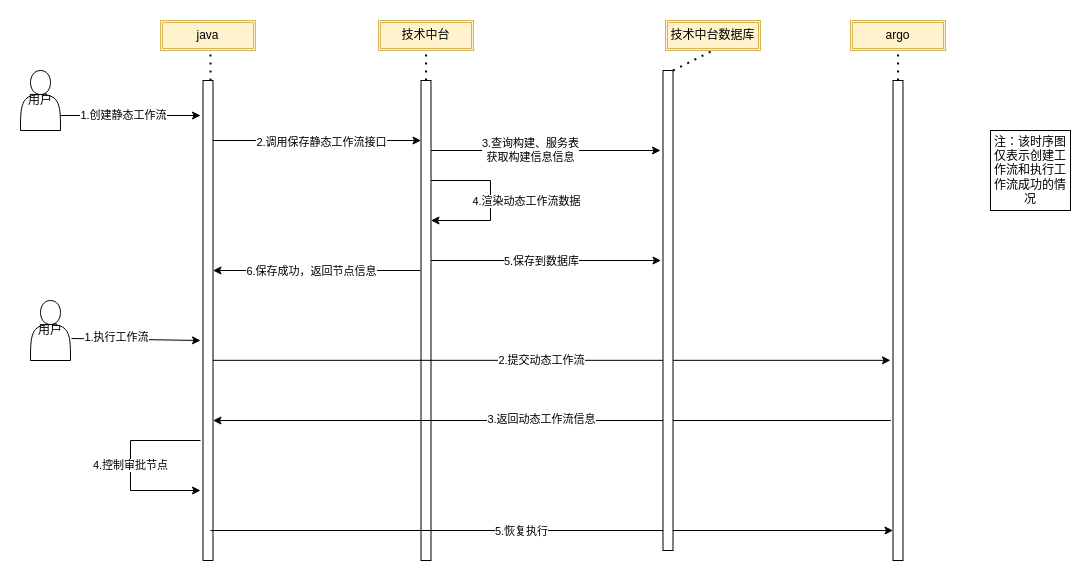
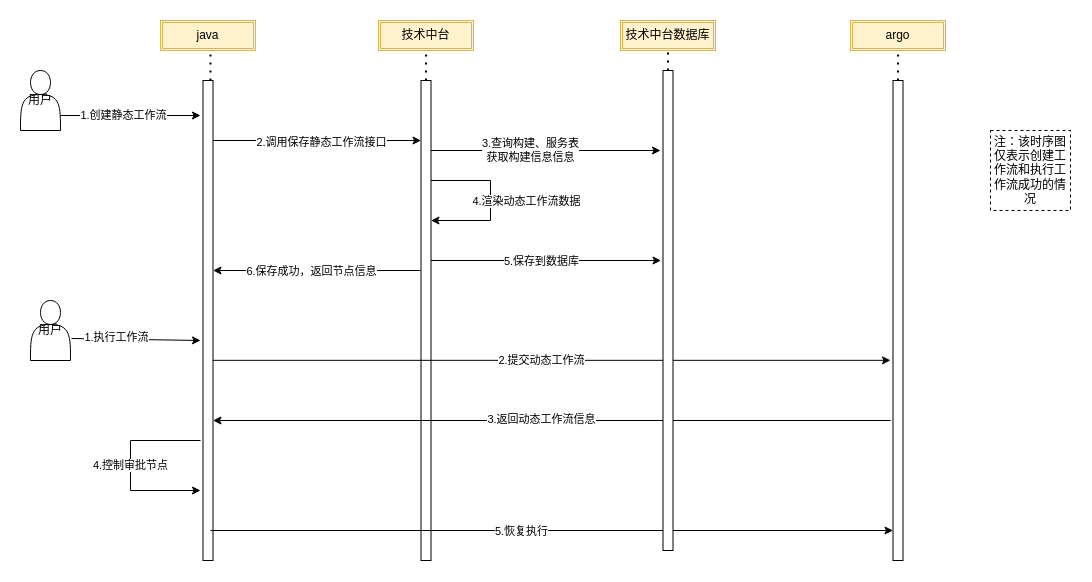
(713, 36) -> (668, 36)
(1031, 171) -> (1031, 171)
